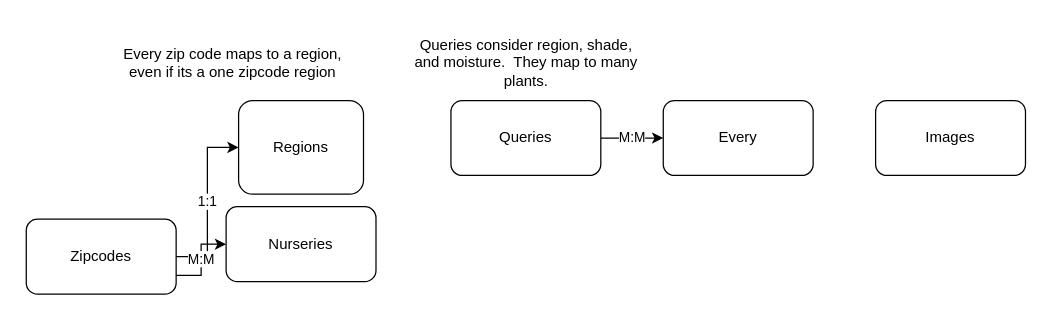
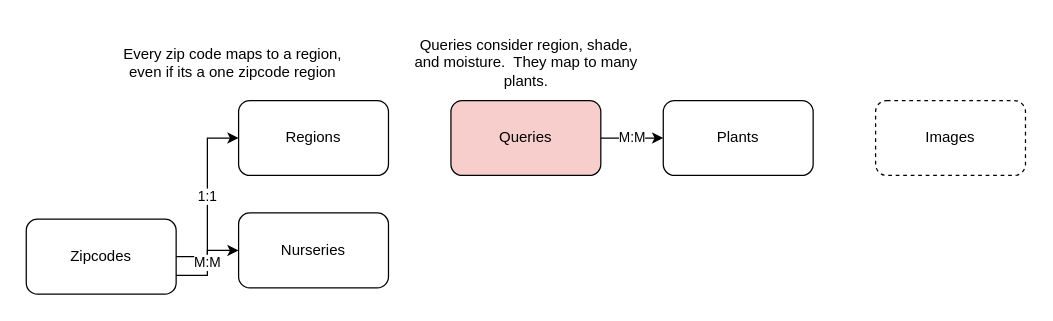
(526, 138) -> (526, 138)
(738, 138) -> (738, 138)
(951, 138) -> (951, 138)
(301, 148) -> (313, 138)
(301, 244) -> (313, 251)
